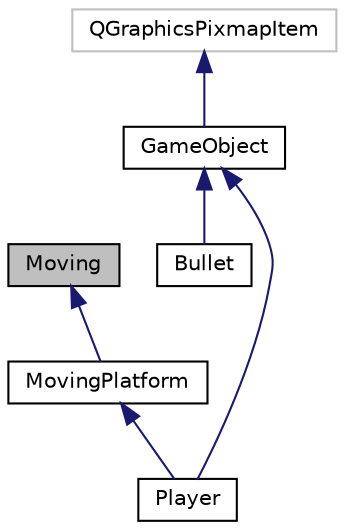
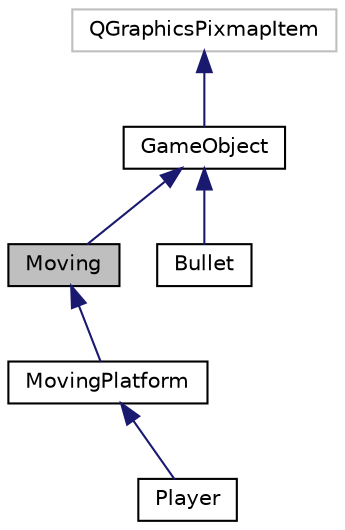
(258, 333) -> (126, 213)
